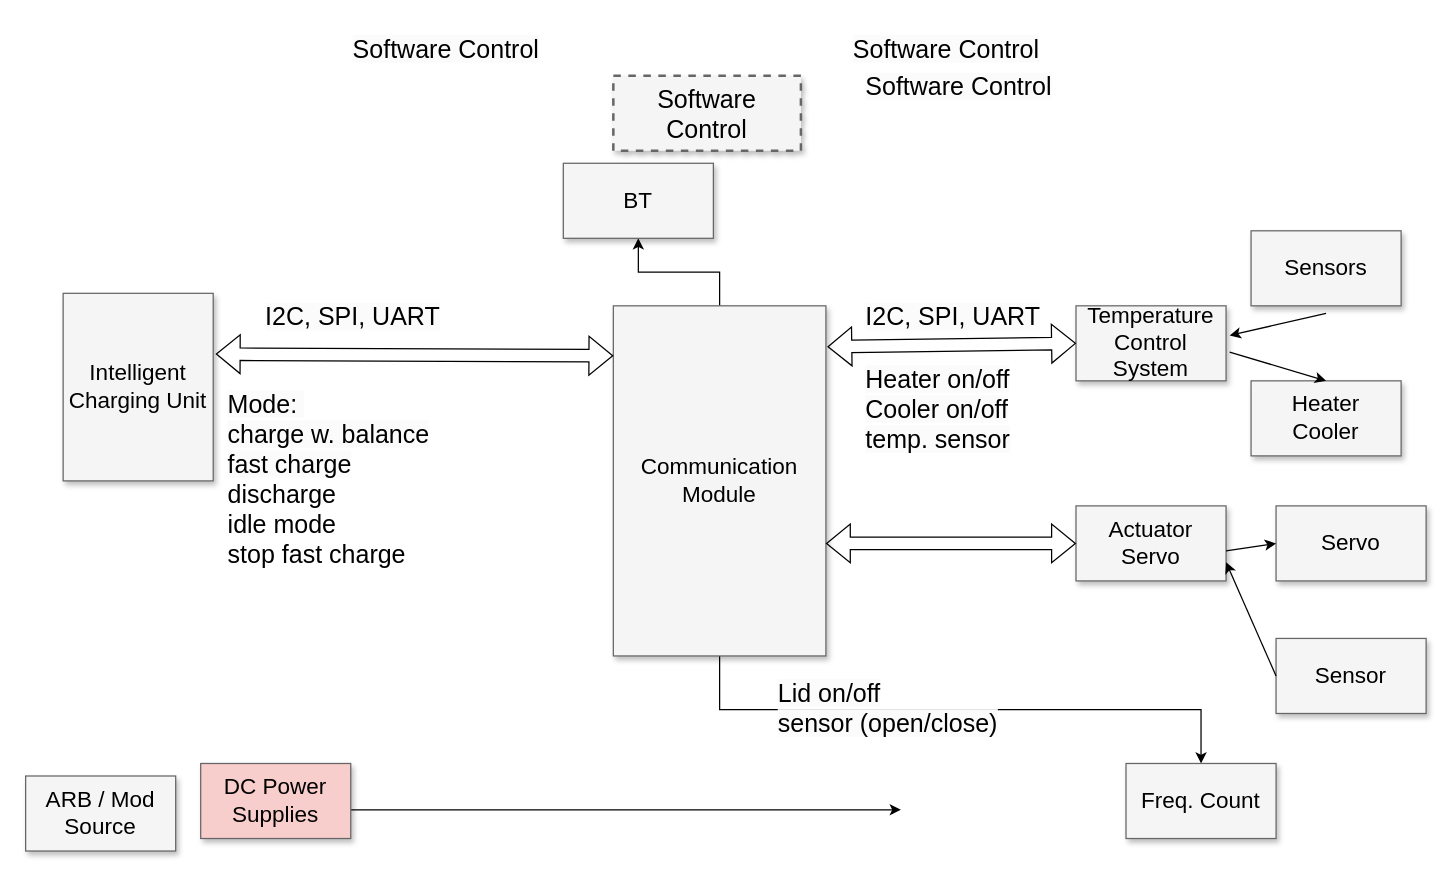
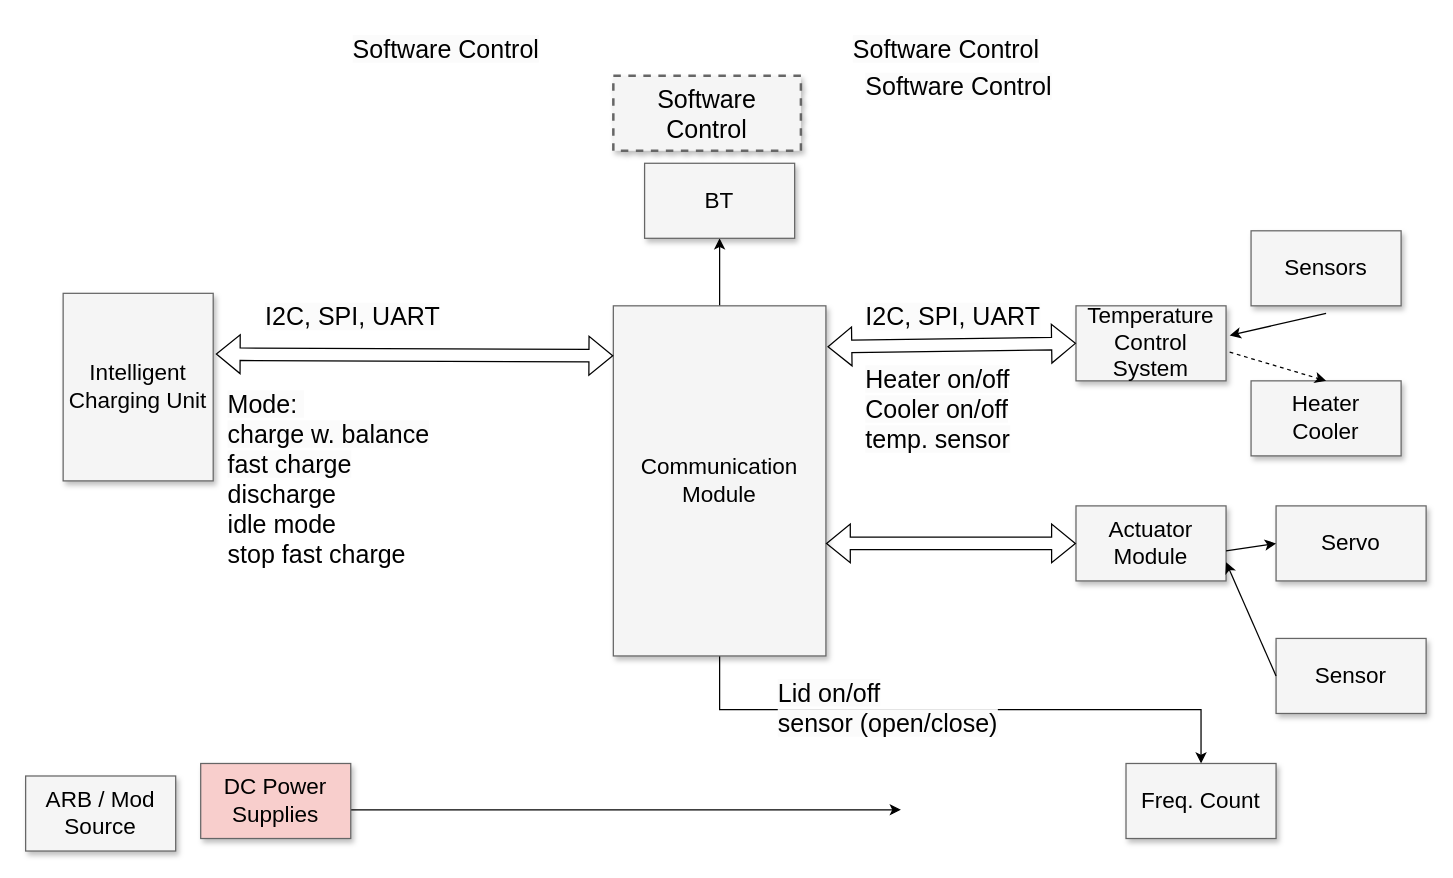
(638, 201) -> (719, 201)
(1274, 365) -> (1274, 365)
(1151, 543) -> (1151, 543)
